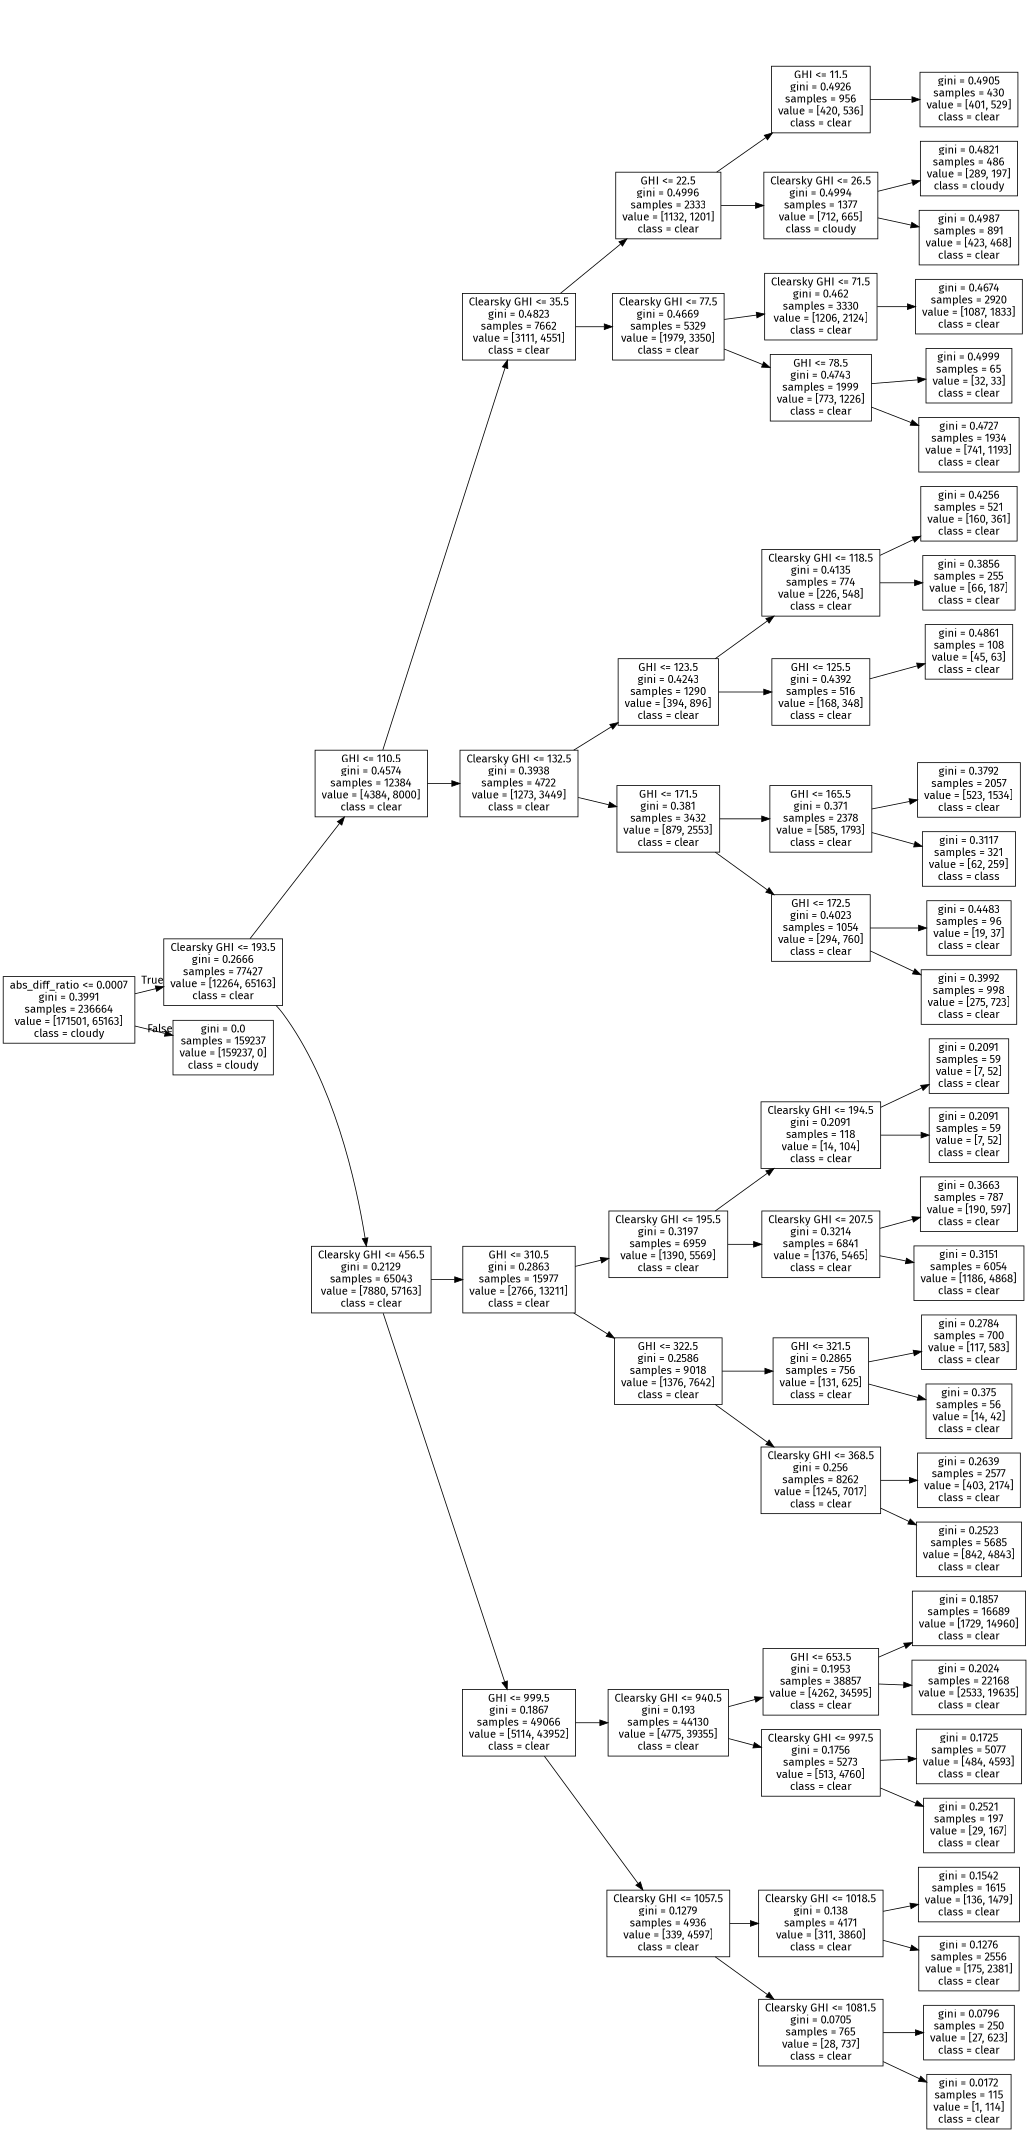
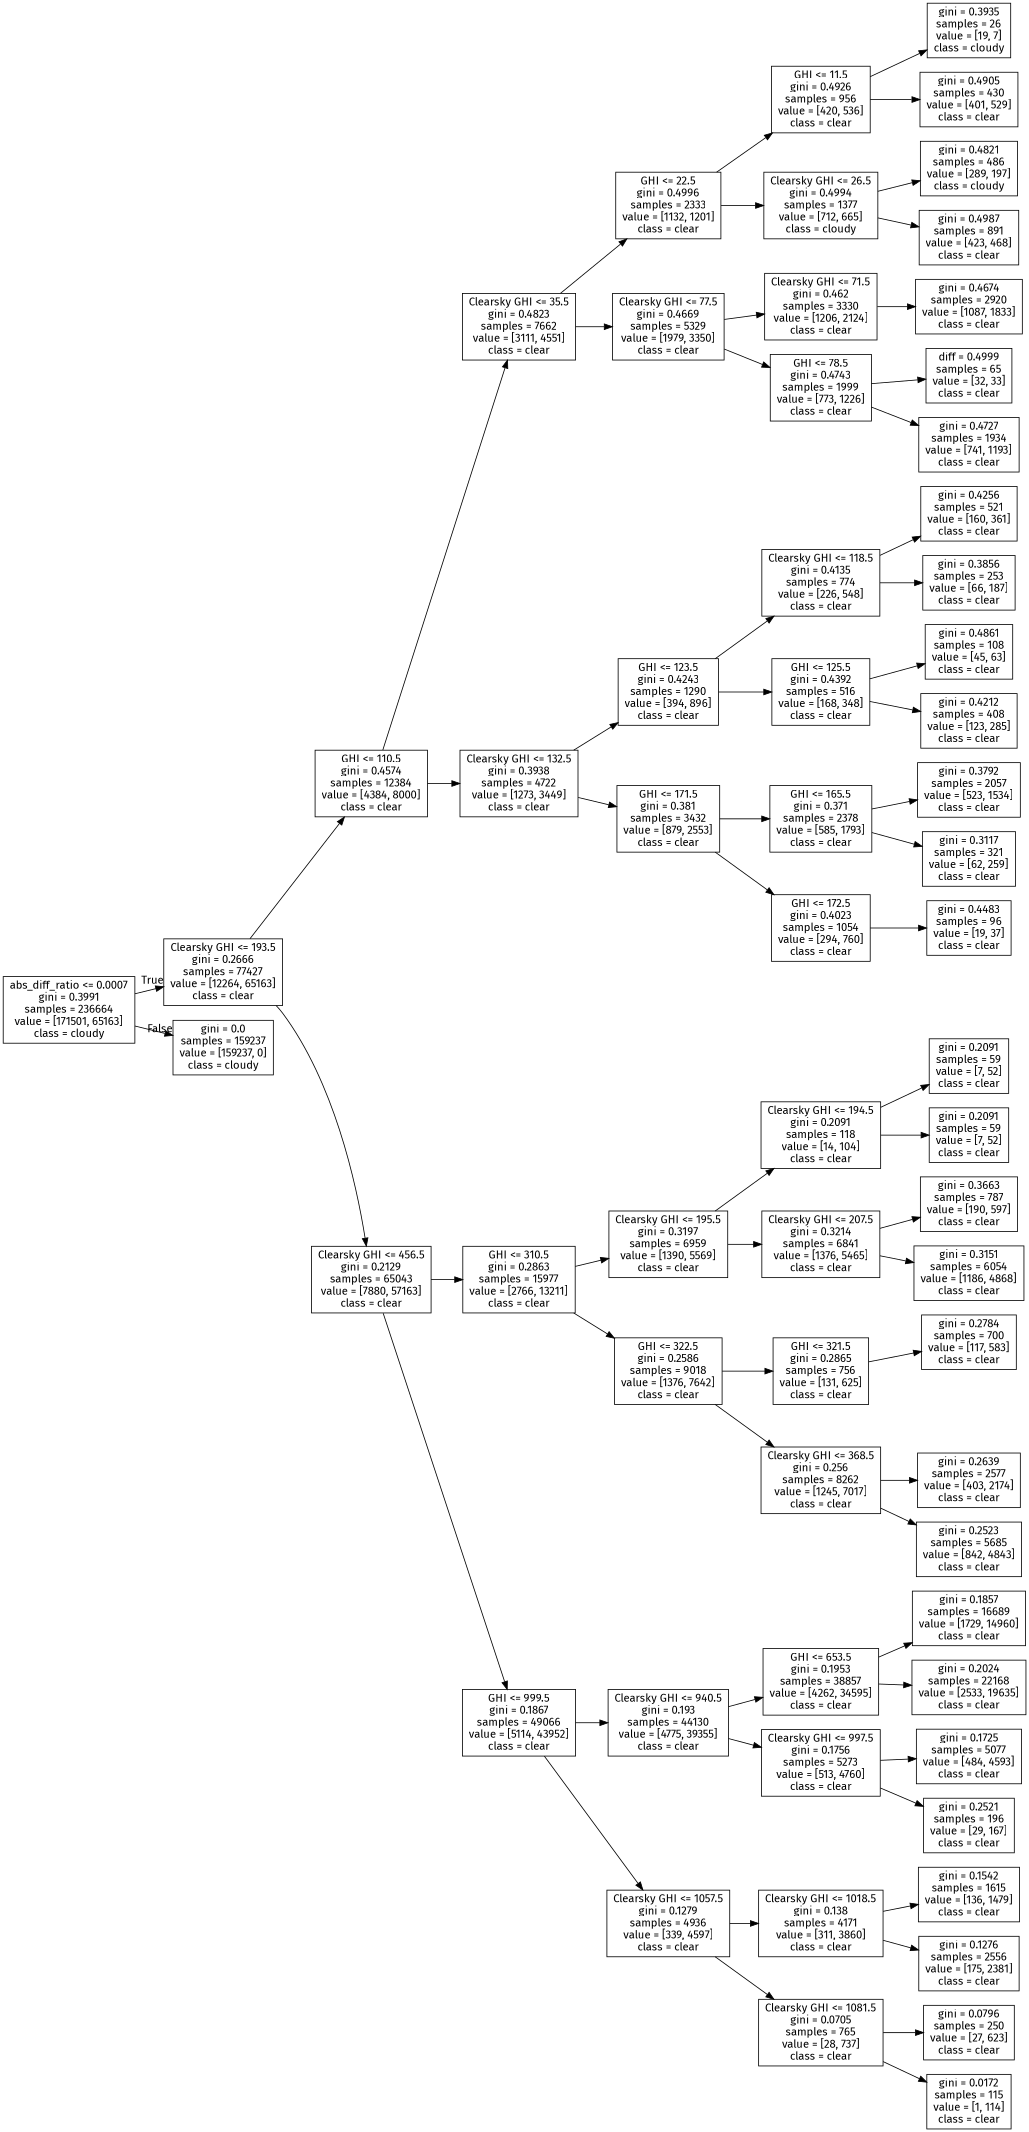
none -> (969, 31)
(969, 376) -> (969, 376)
(969, 583) -> (969, 583)
none -> (969, 721)
(969, 859) -> (969, 859)
(969, 997) -> none
(969, 1411) -> none
(969, 1826) -> (969, 1826)
